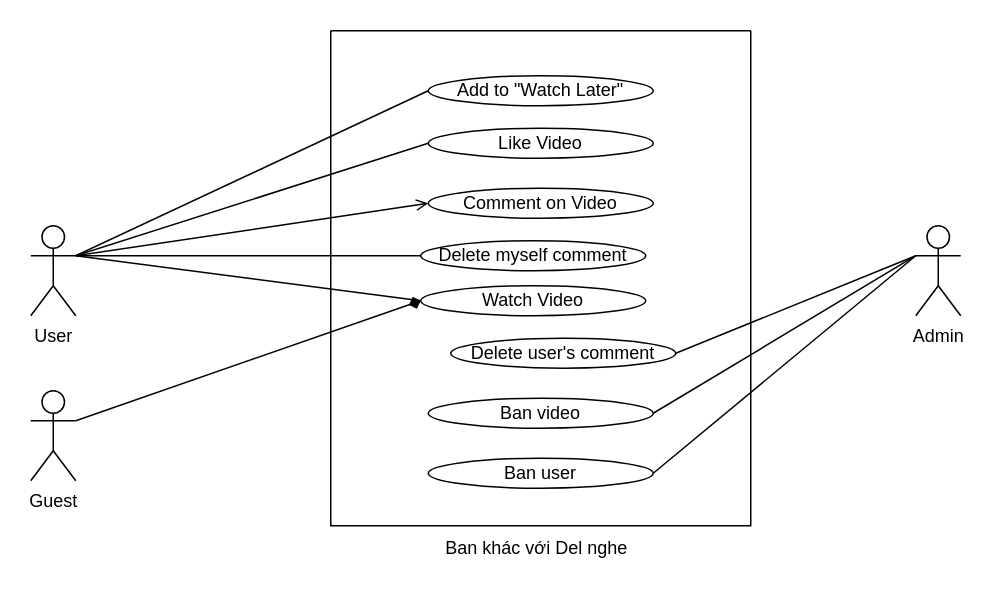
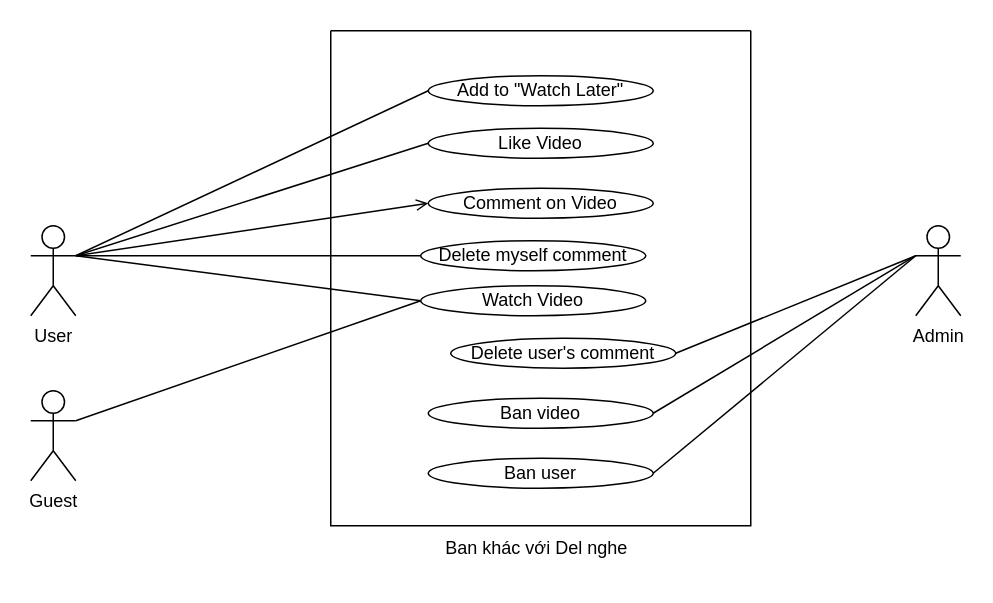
(409, 305) -> (414, 303)
